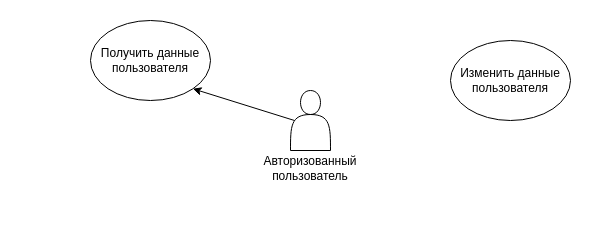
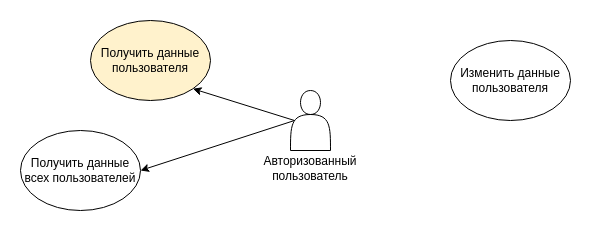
(151, 61) -> (151, 61)
none -> (220, 145)
none -> (81, 171)
